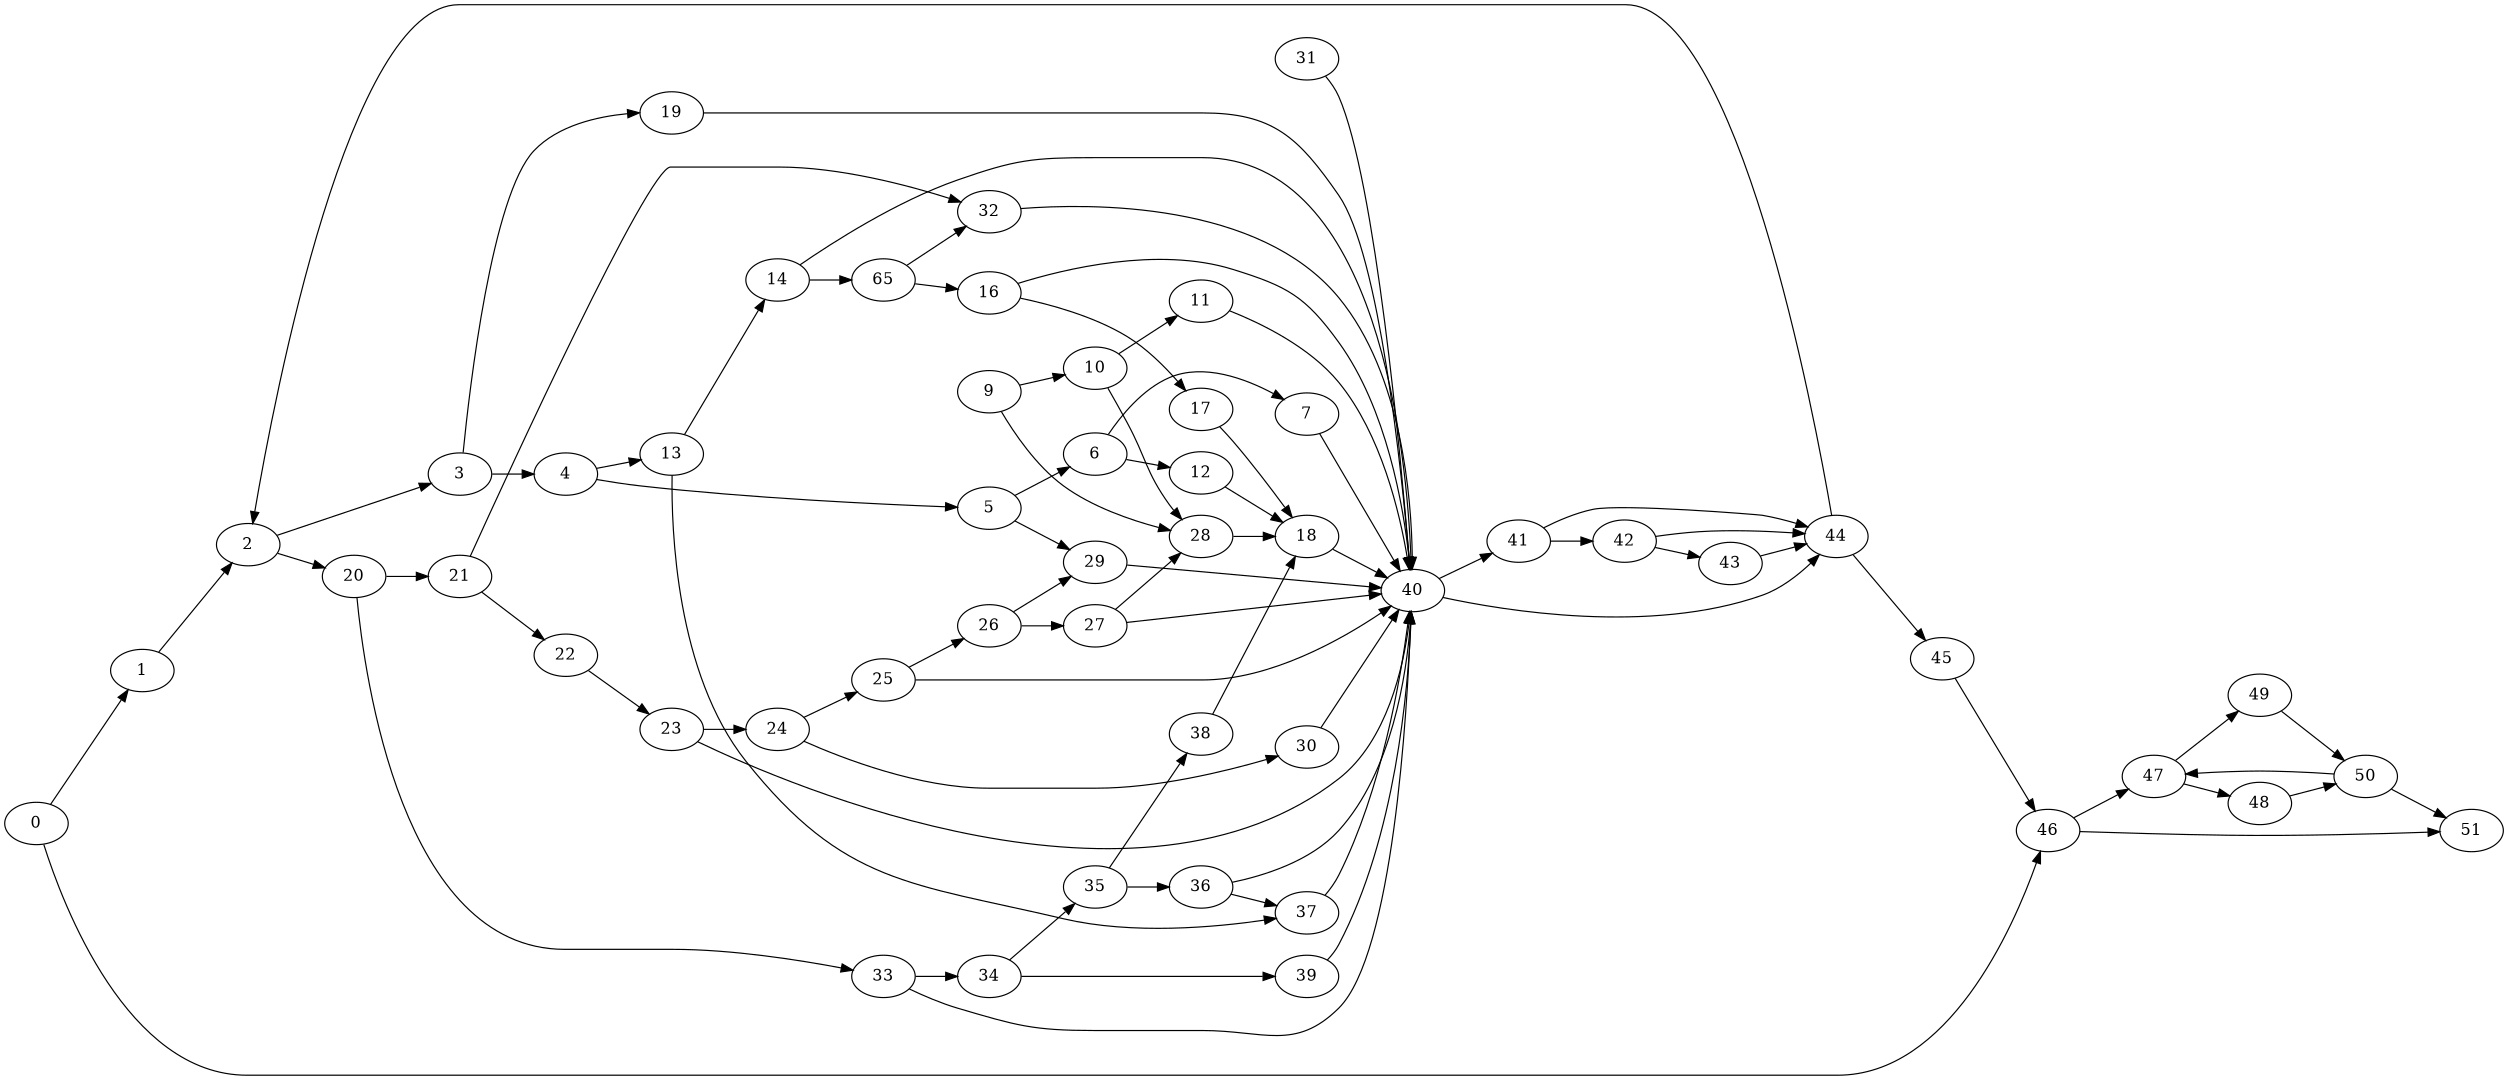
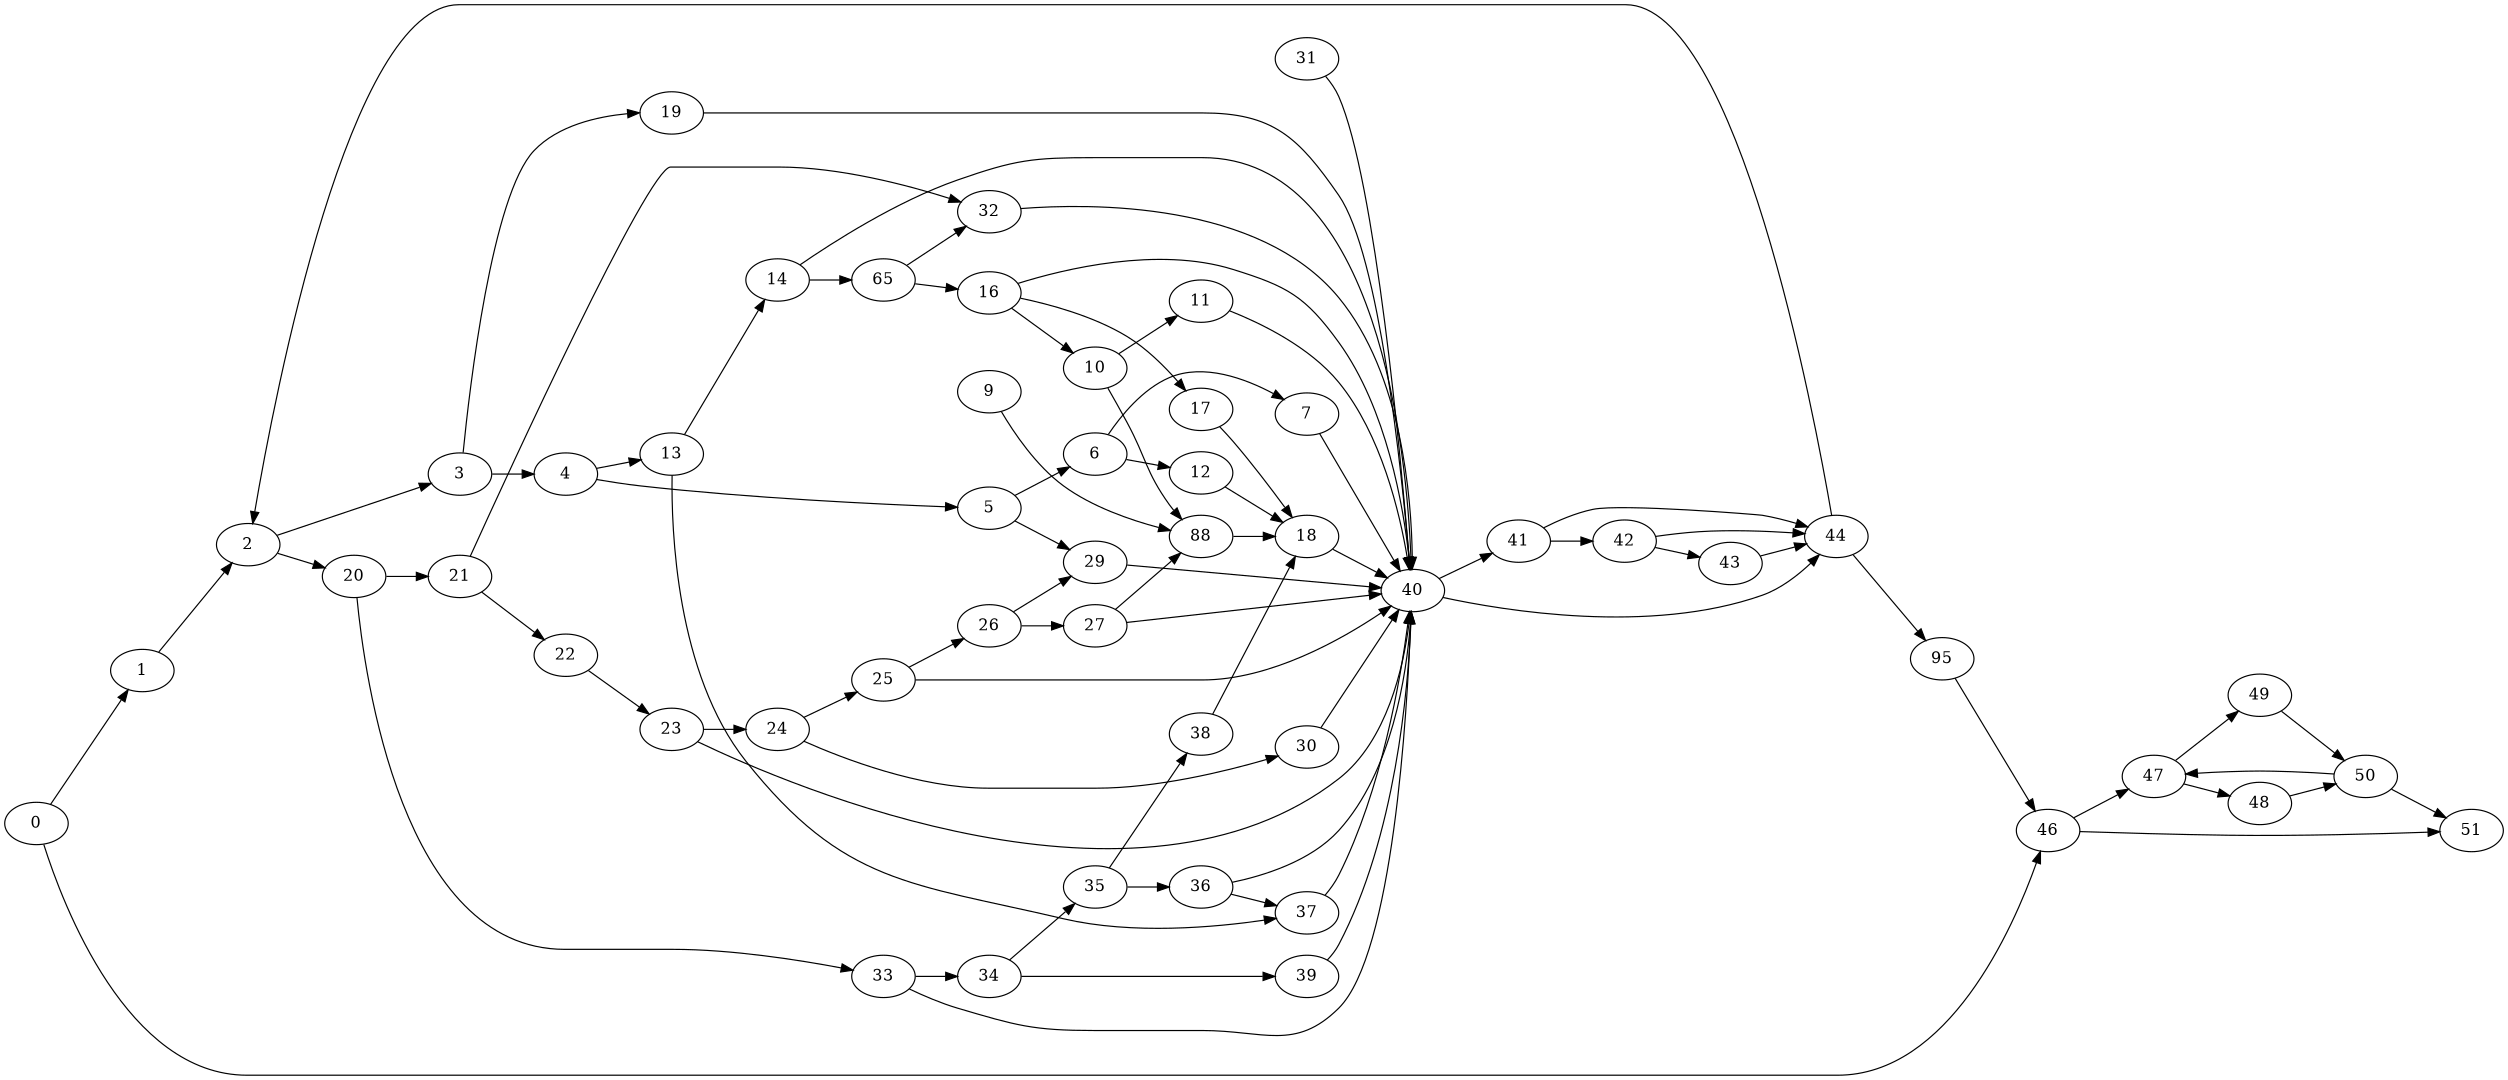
(1037, 381) -> (1037, 327)
(1201, 536) -> (1201, 536)
(1942, 659) -> (1942, 659)
